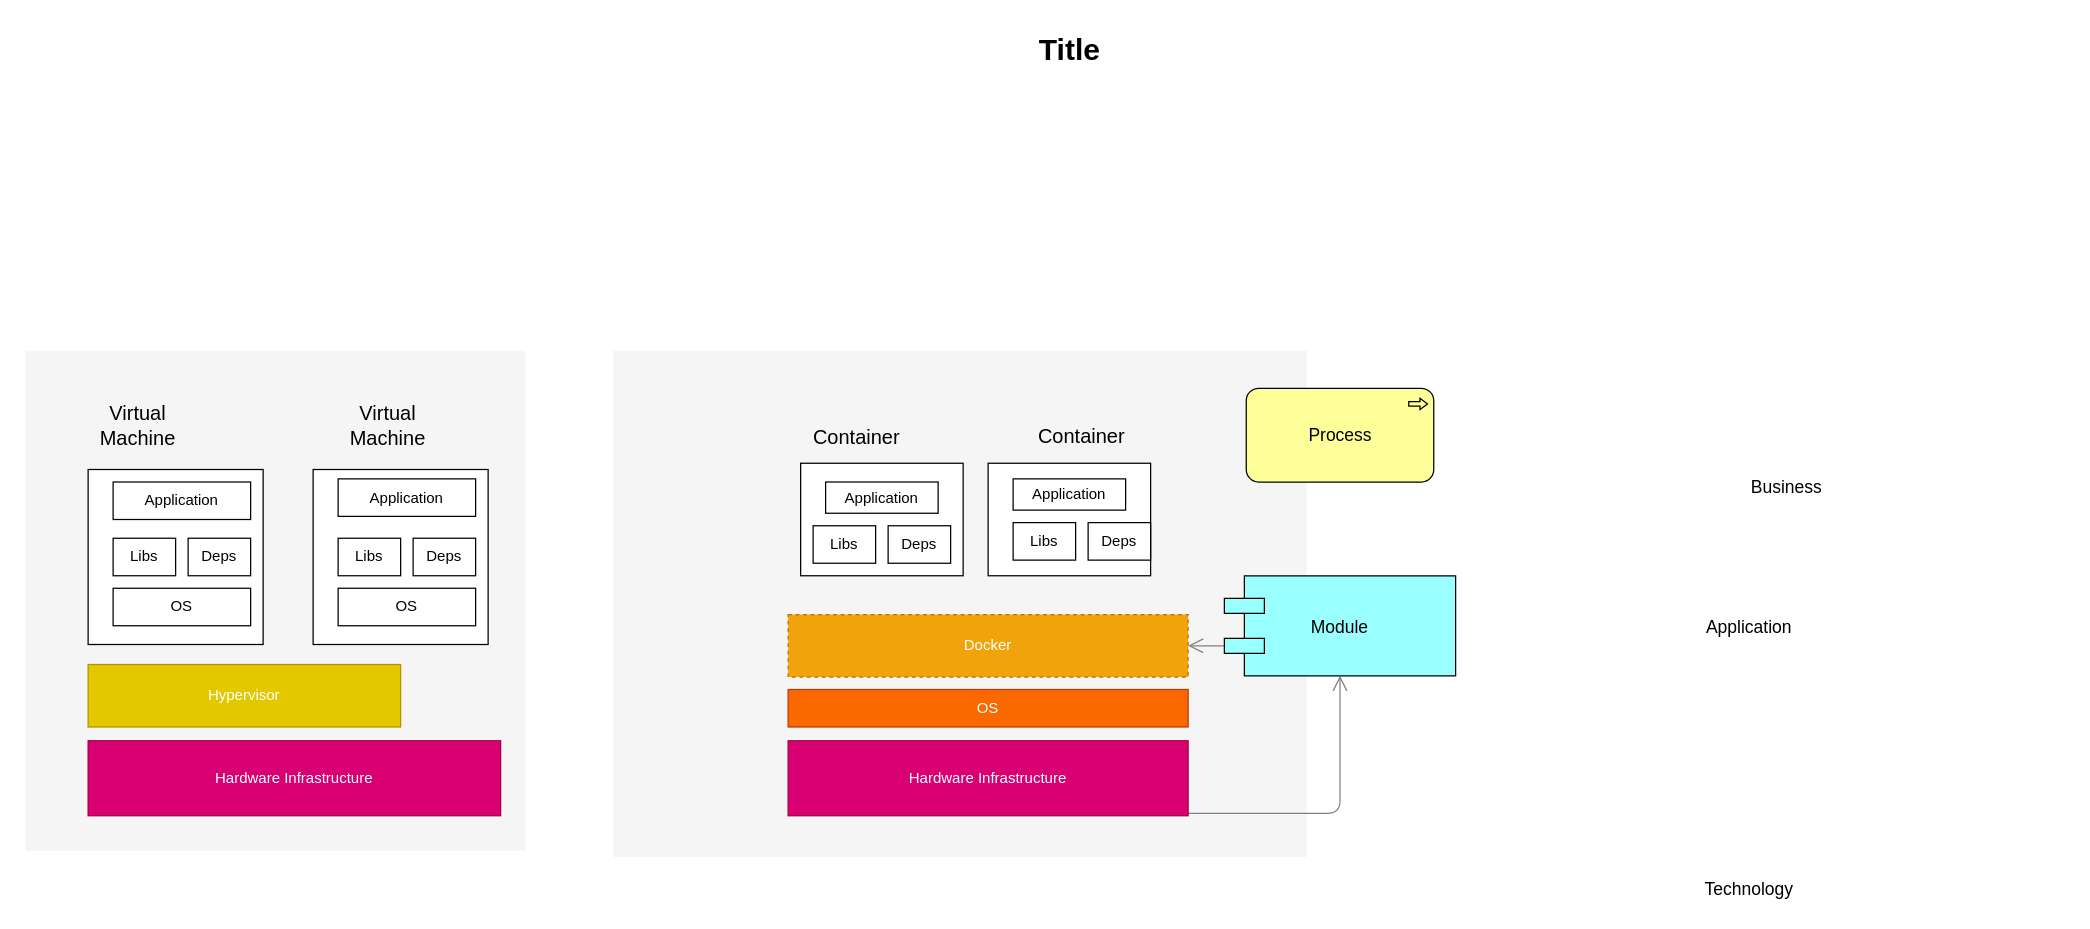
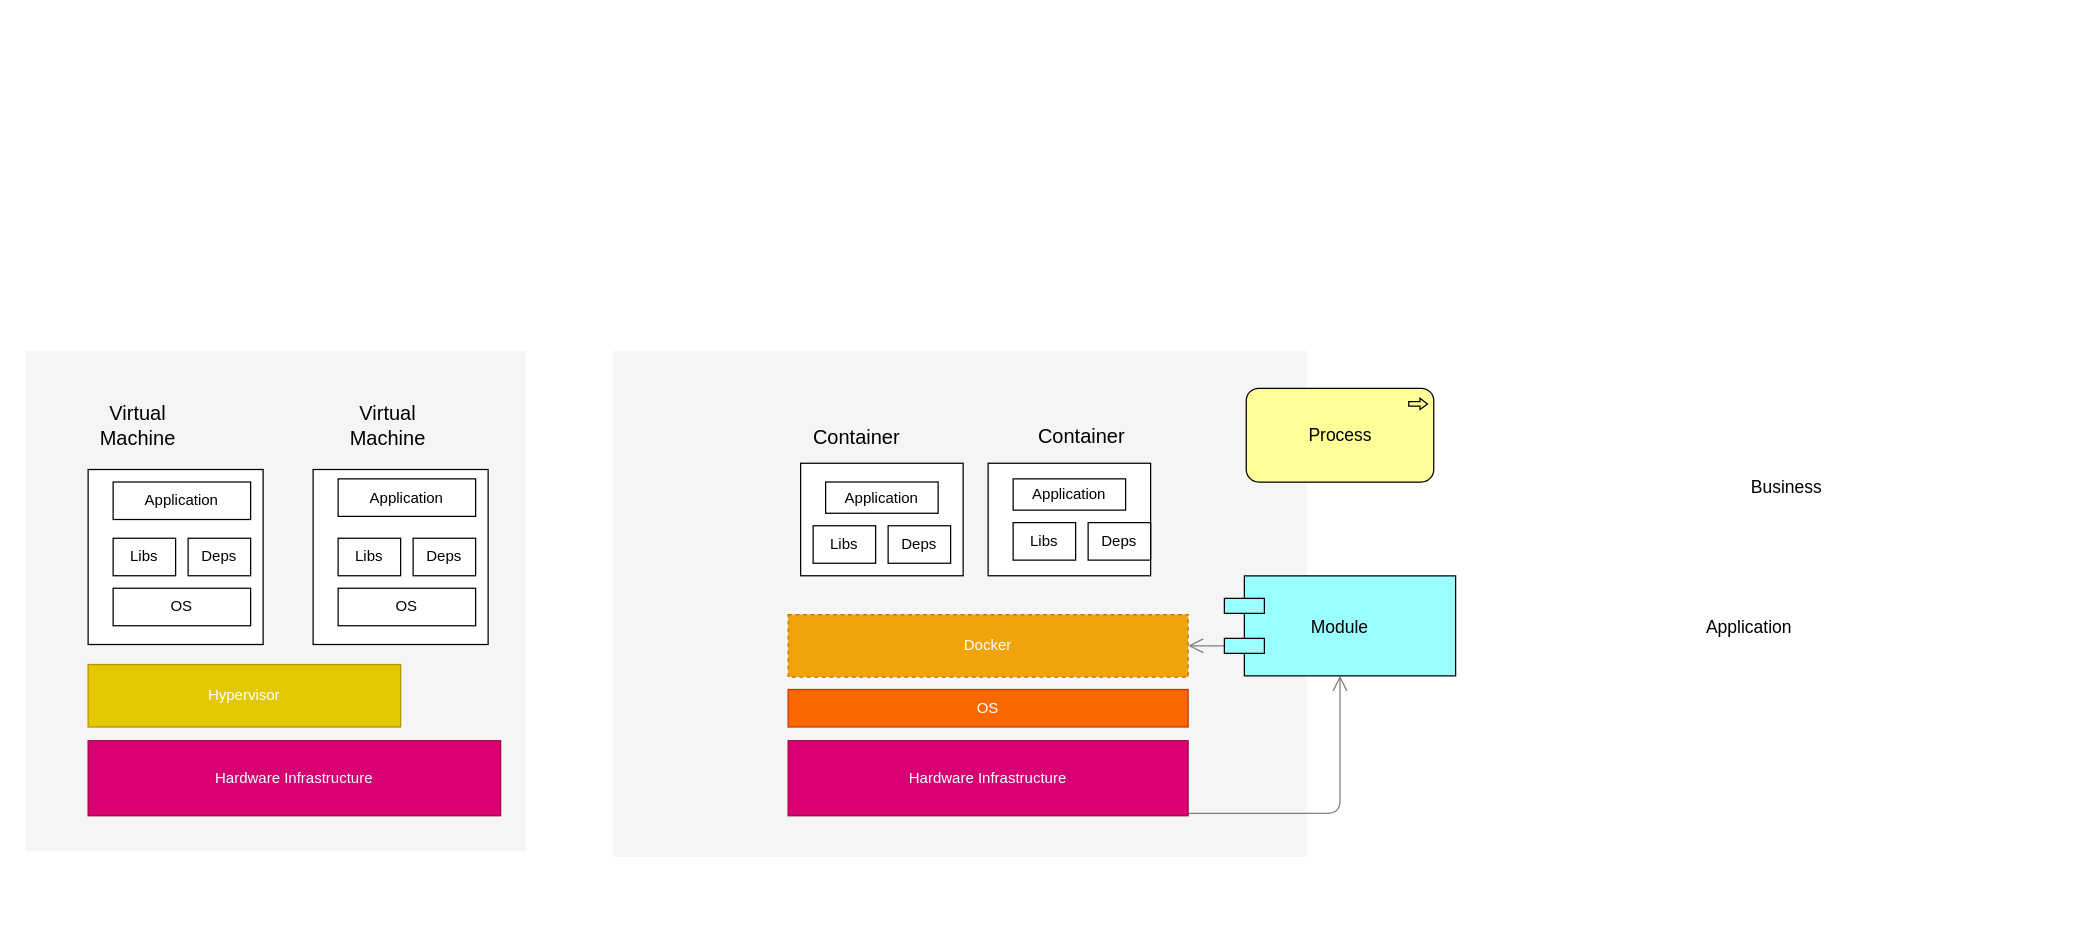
(1069, 51) -> none
(1749, 889) -> none
